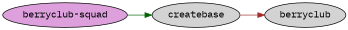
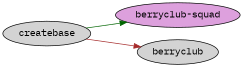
(136, 15) -> (103, 26)
